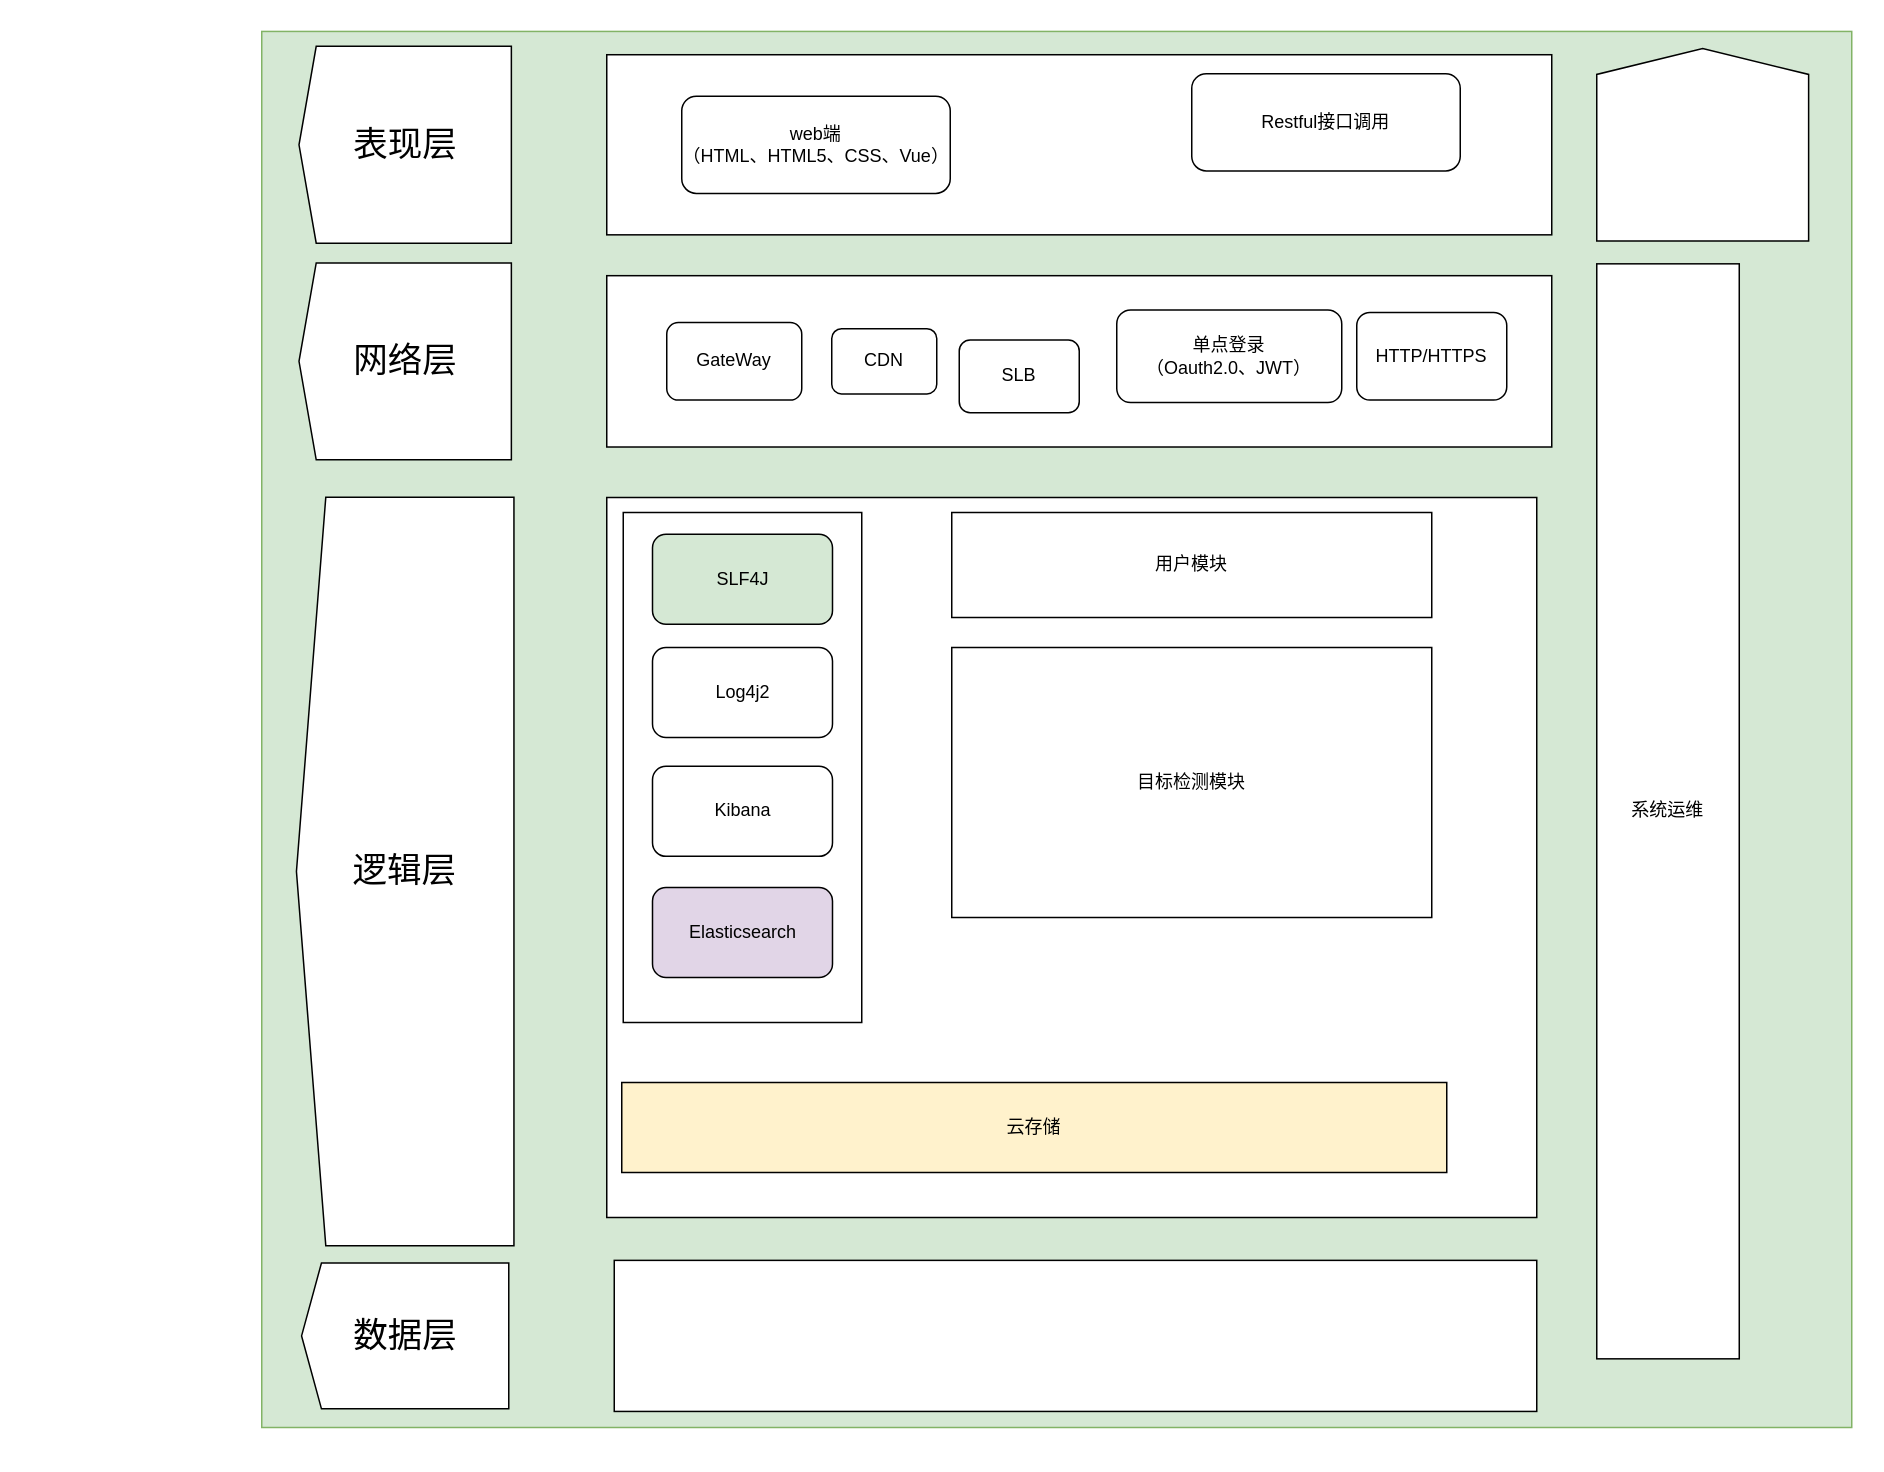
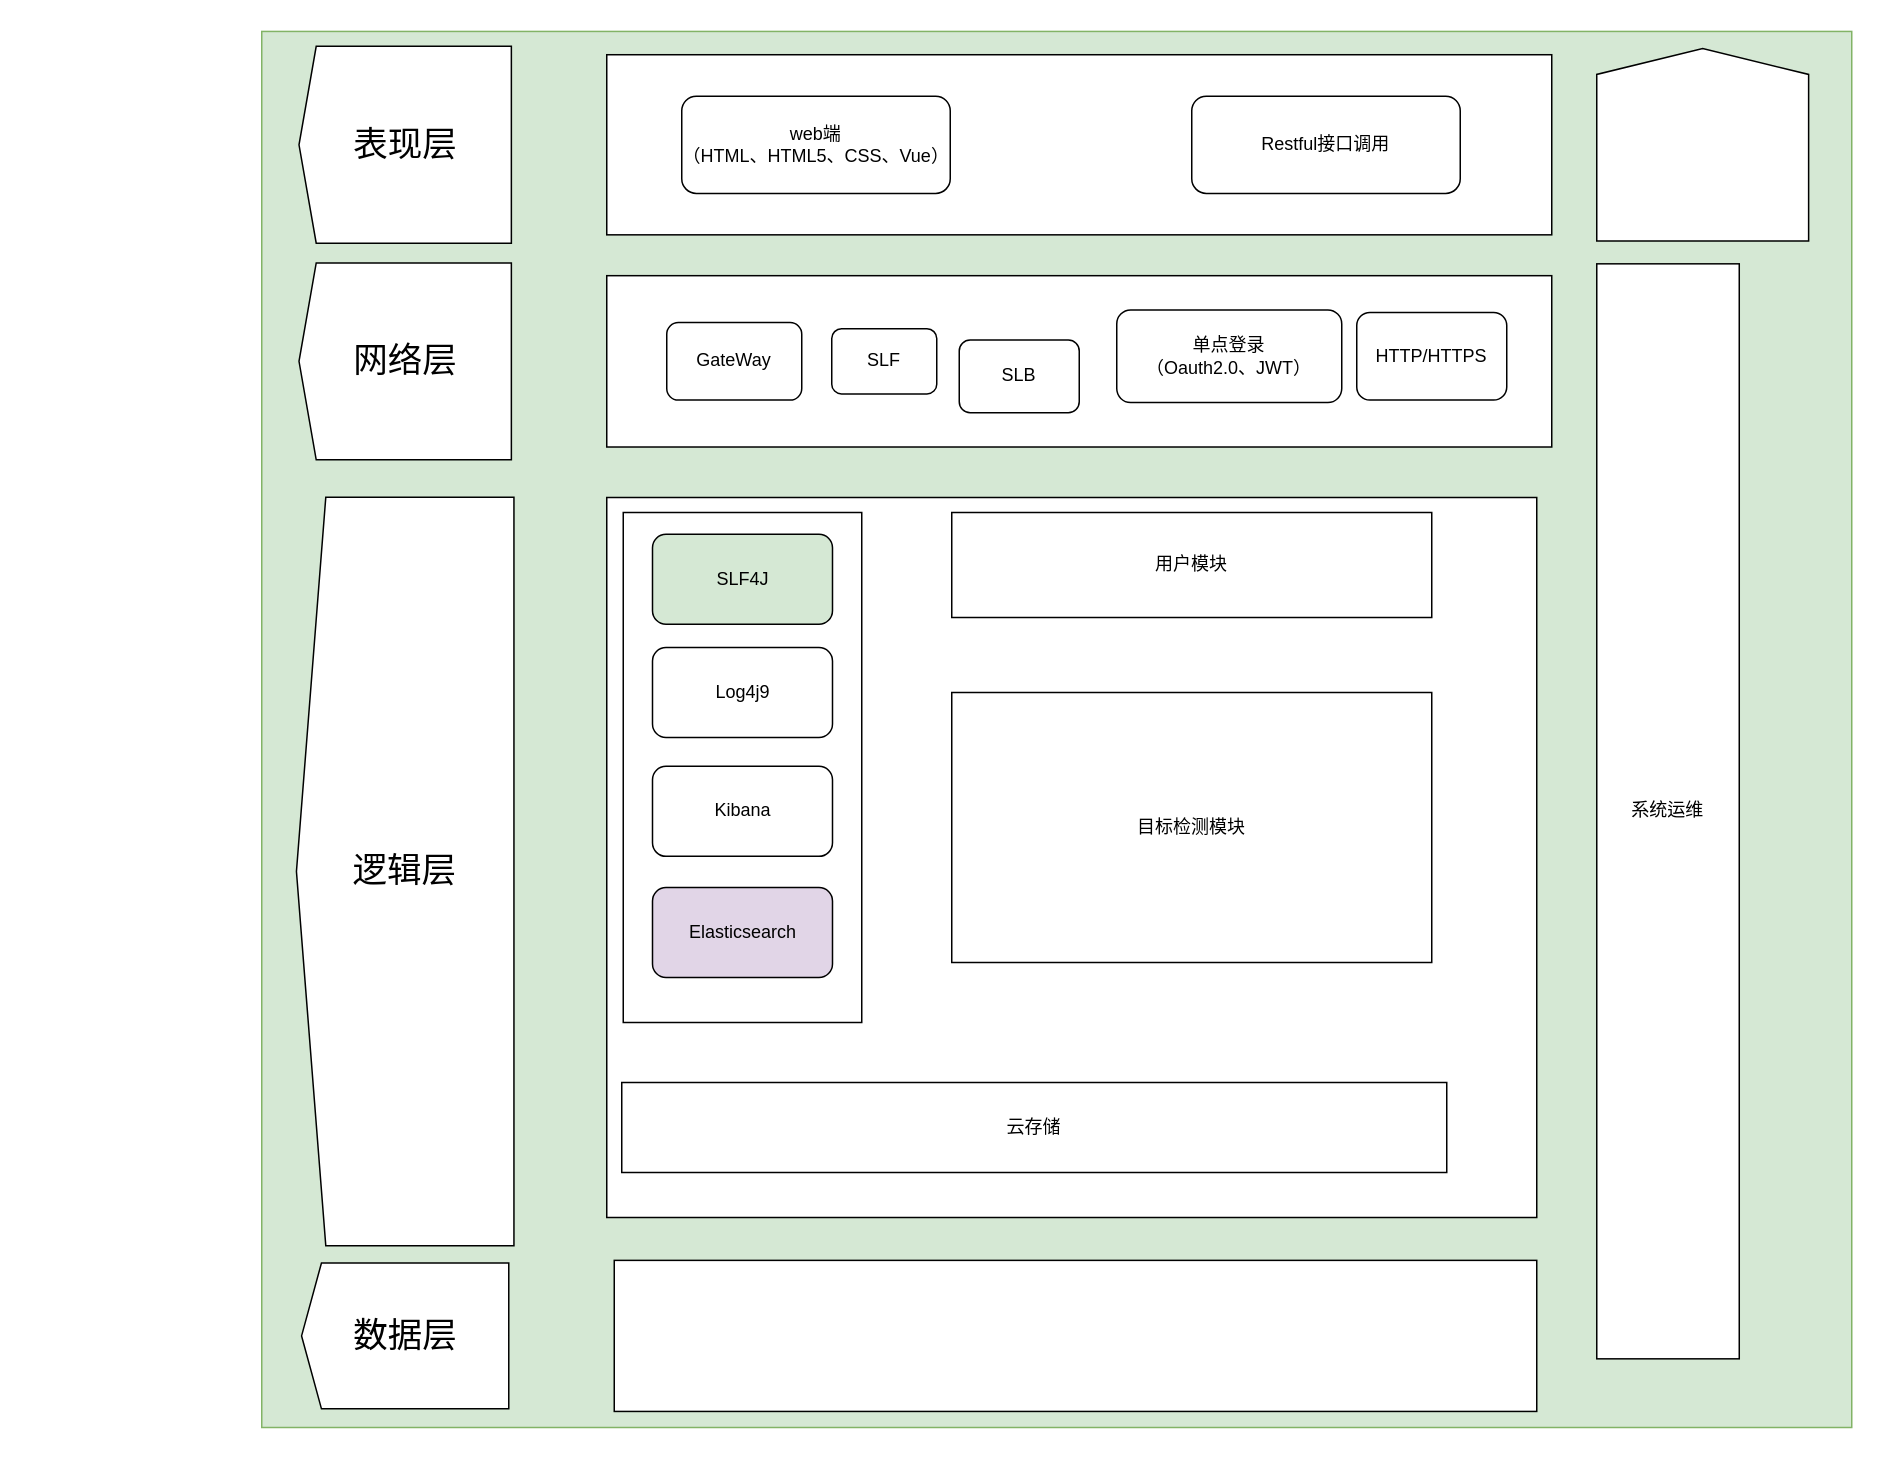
(1326, 122) -> (1326, 145)
(884, 361) -> (884, 361)
(743, 692) -> (743, 692)
(1192, 782) -> (1192, 827)
(1034, 1127) -> (1034, 1127)
